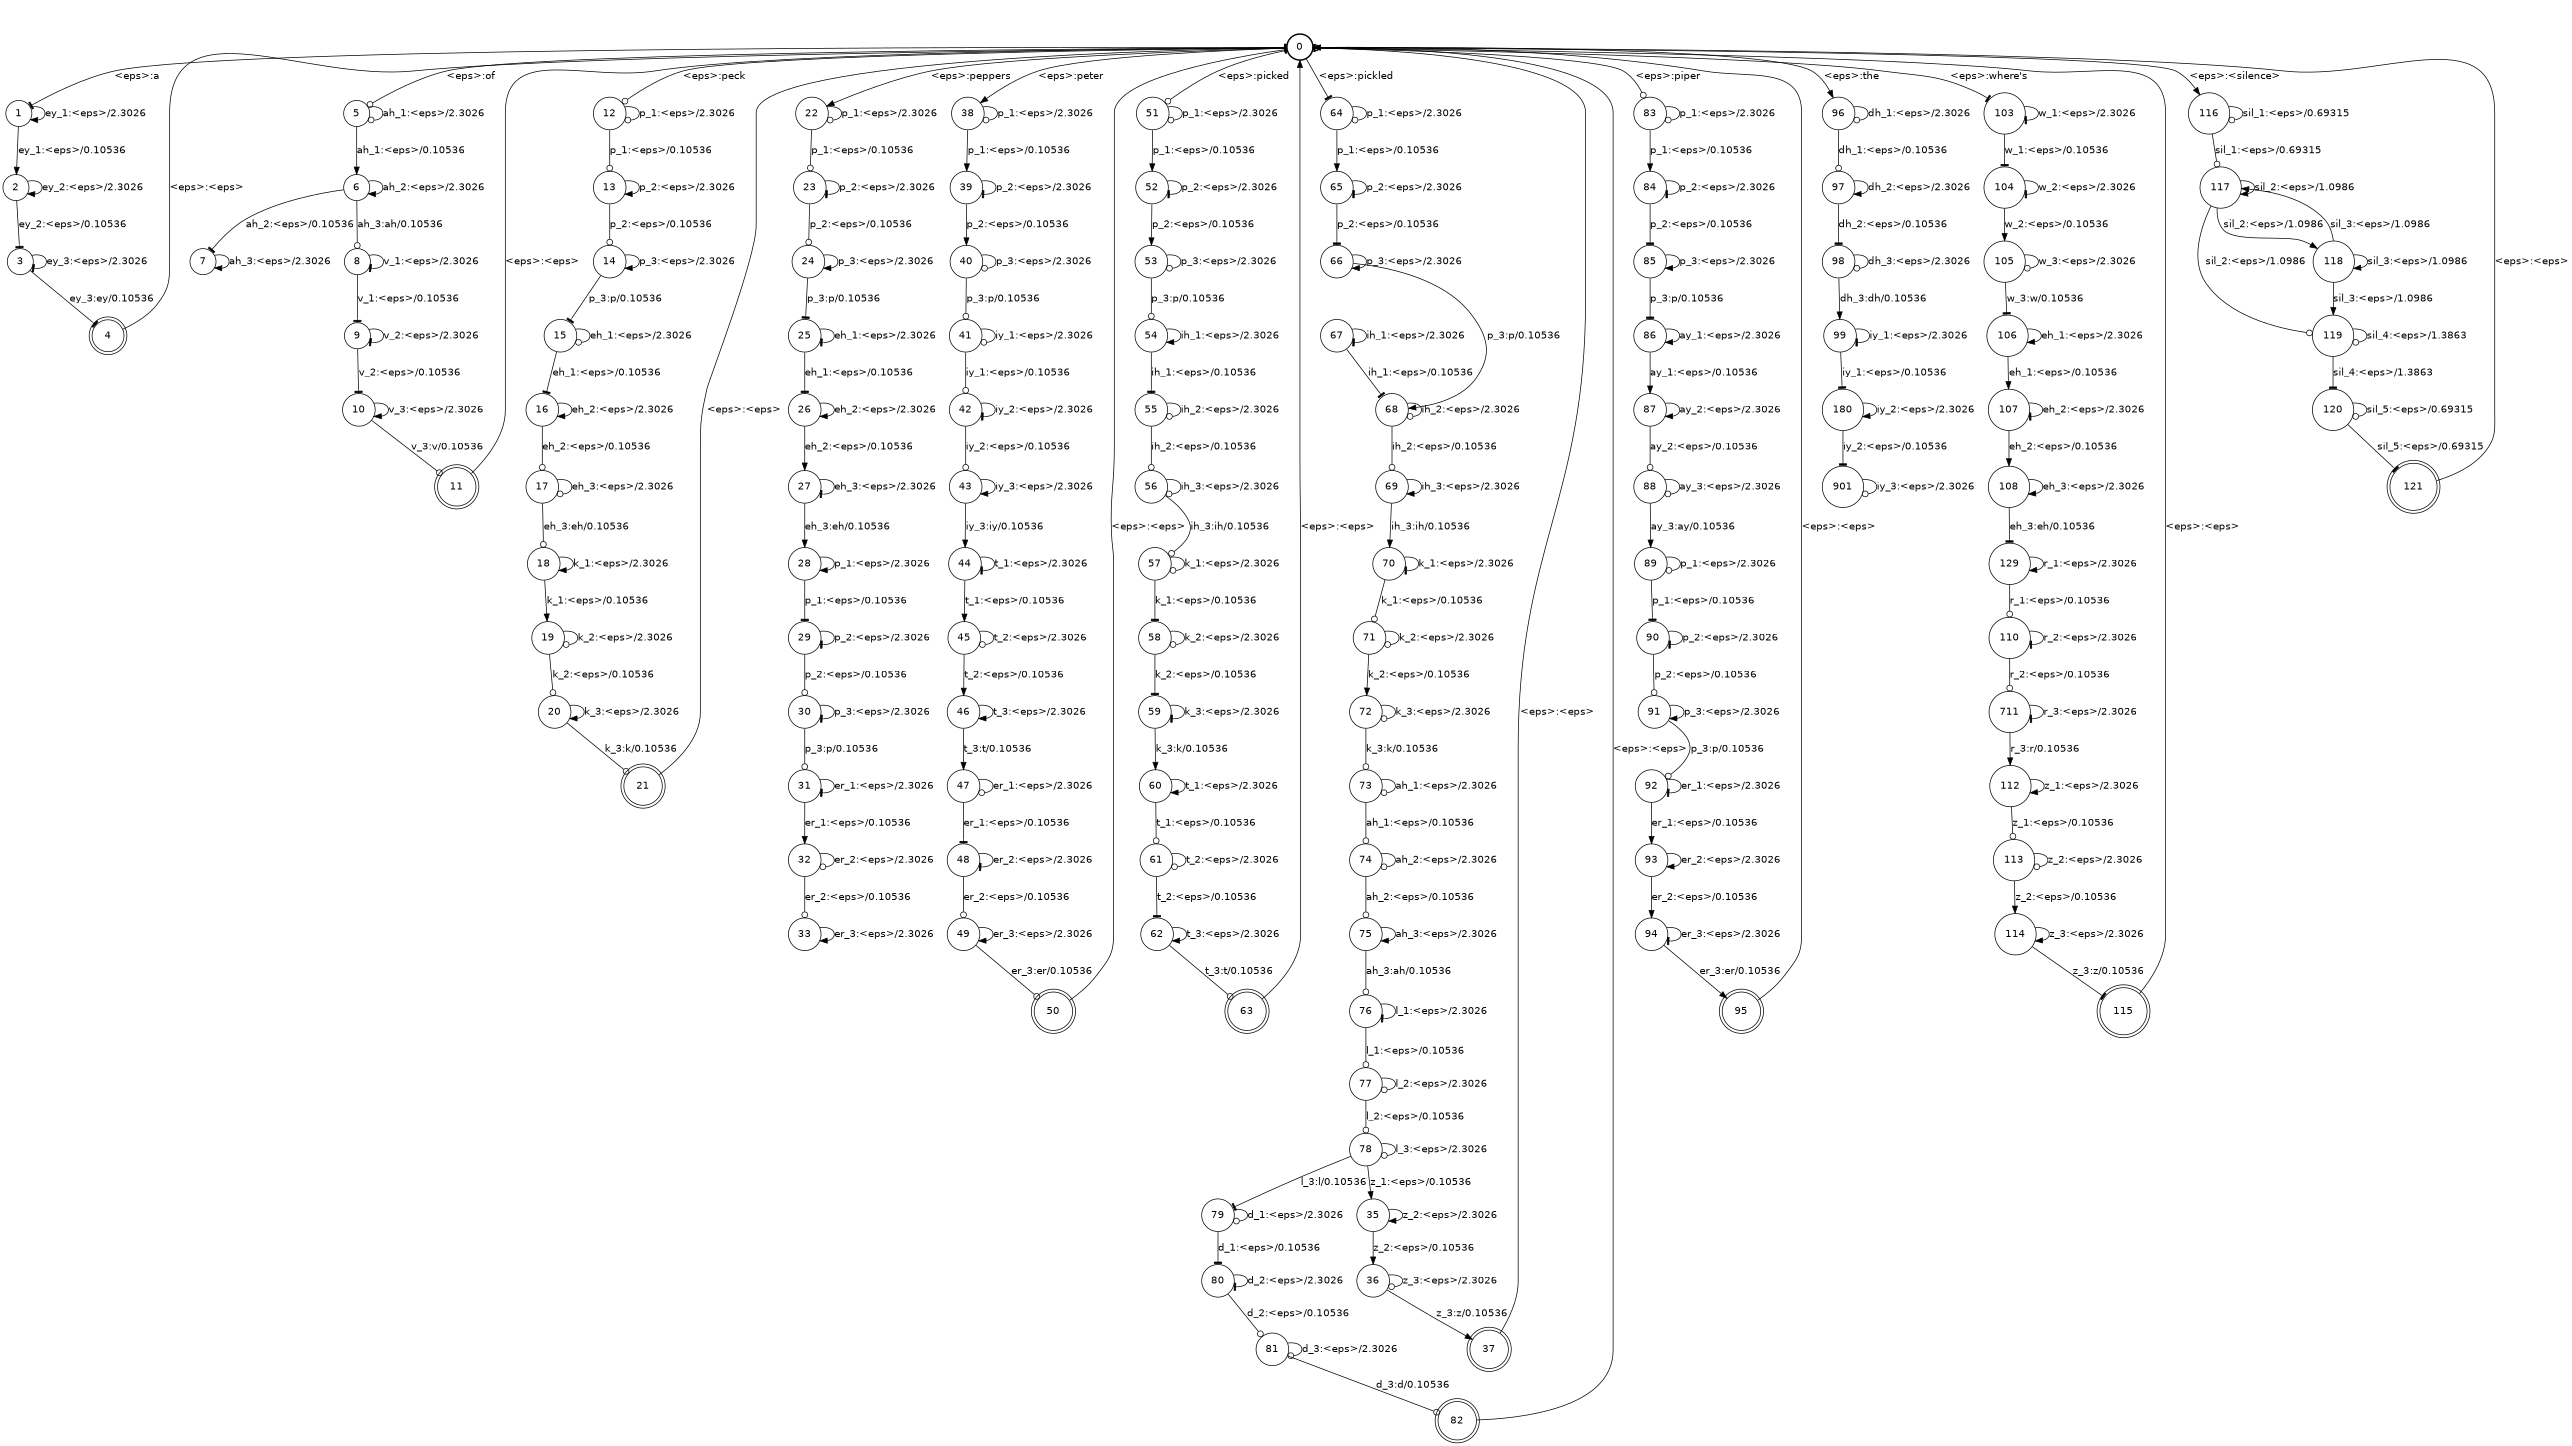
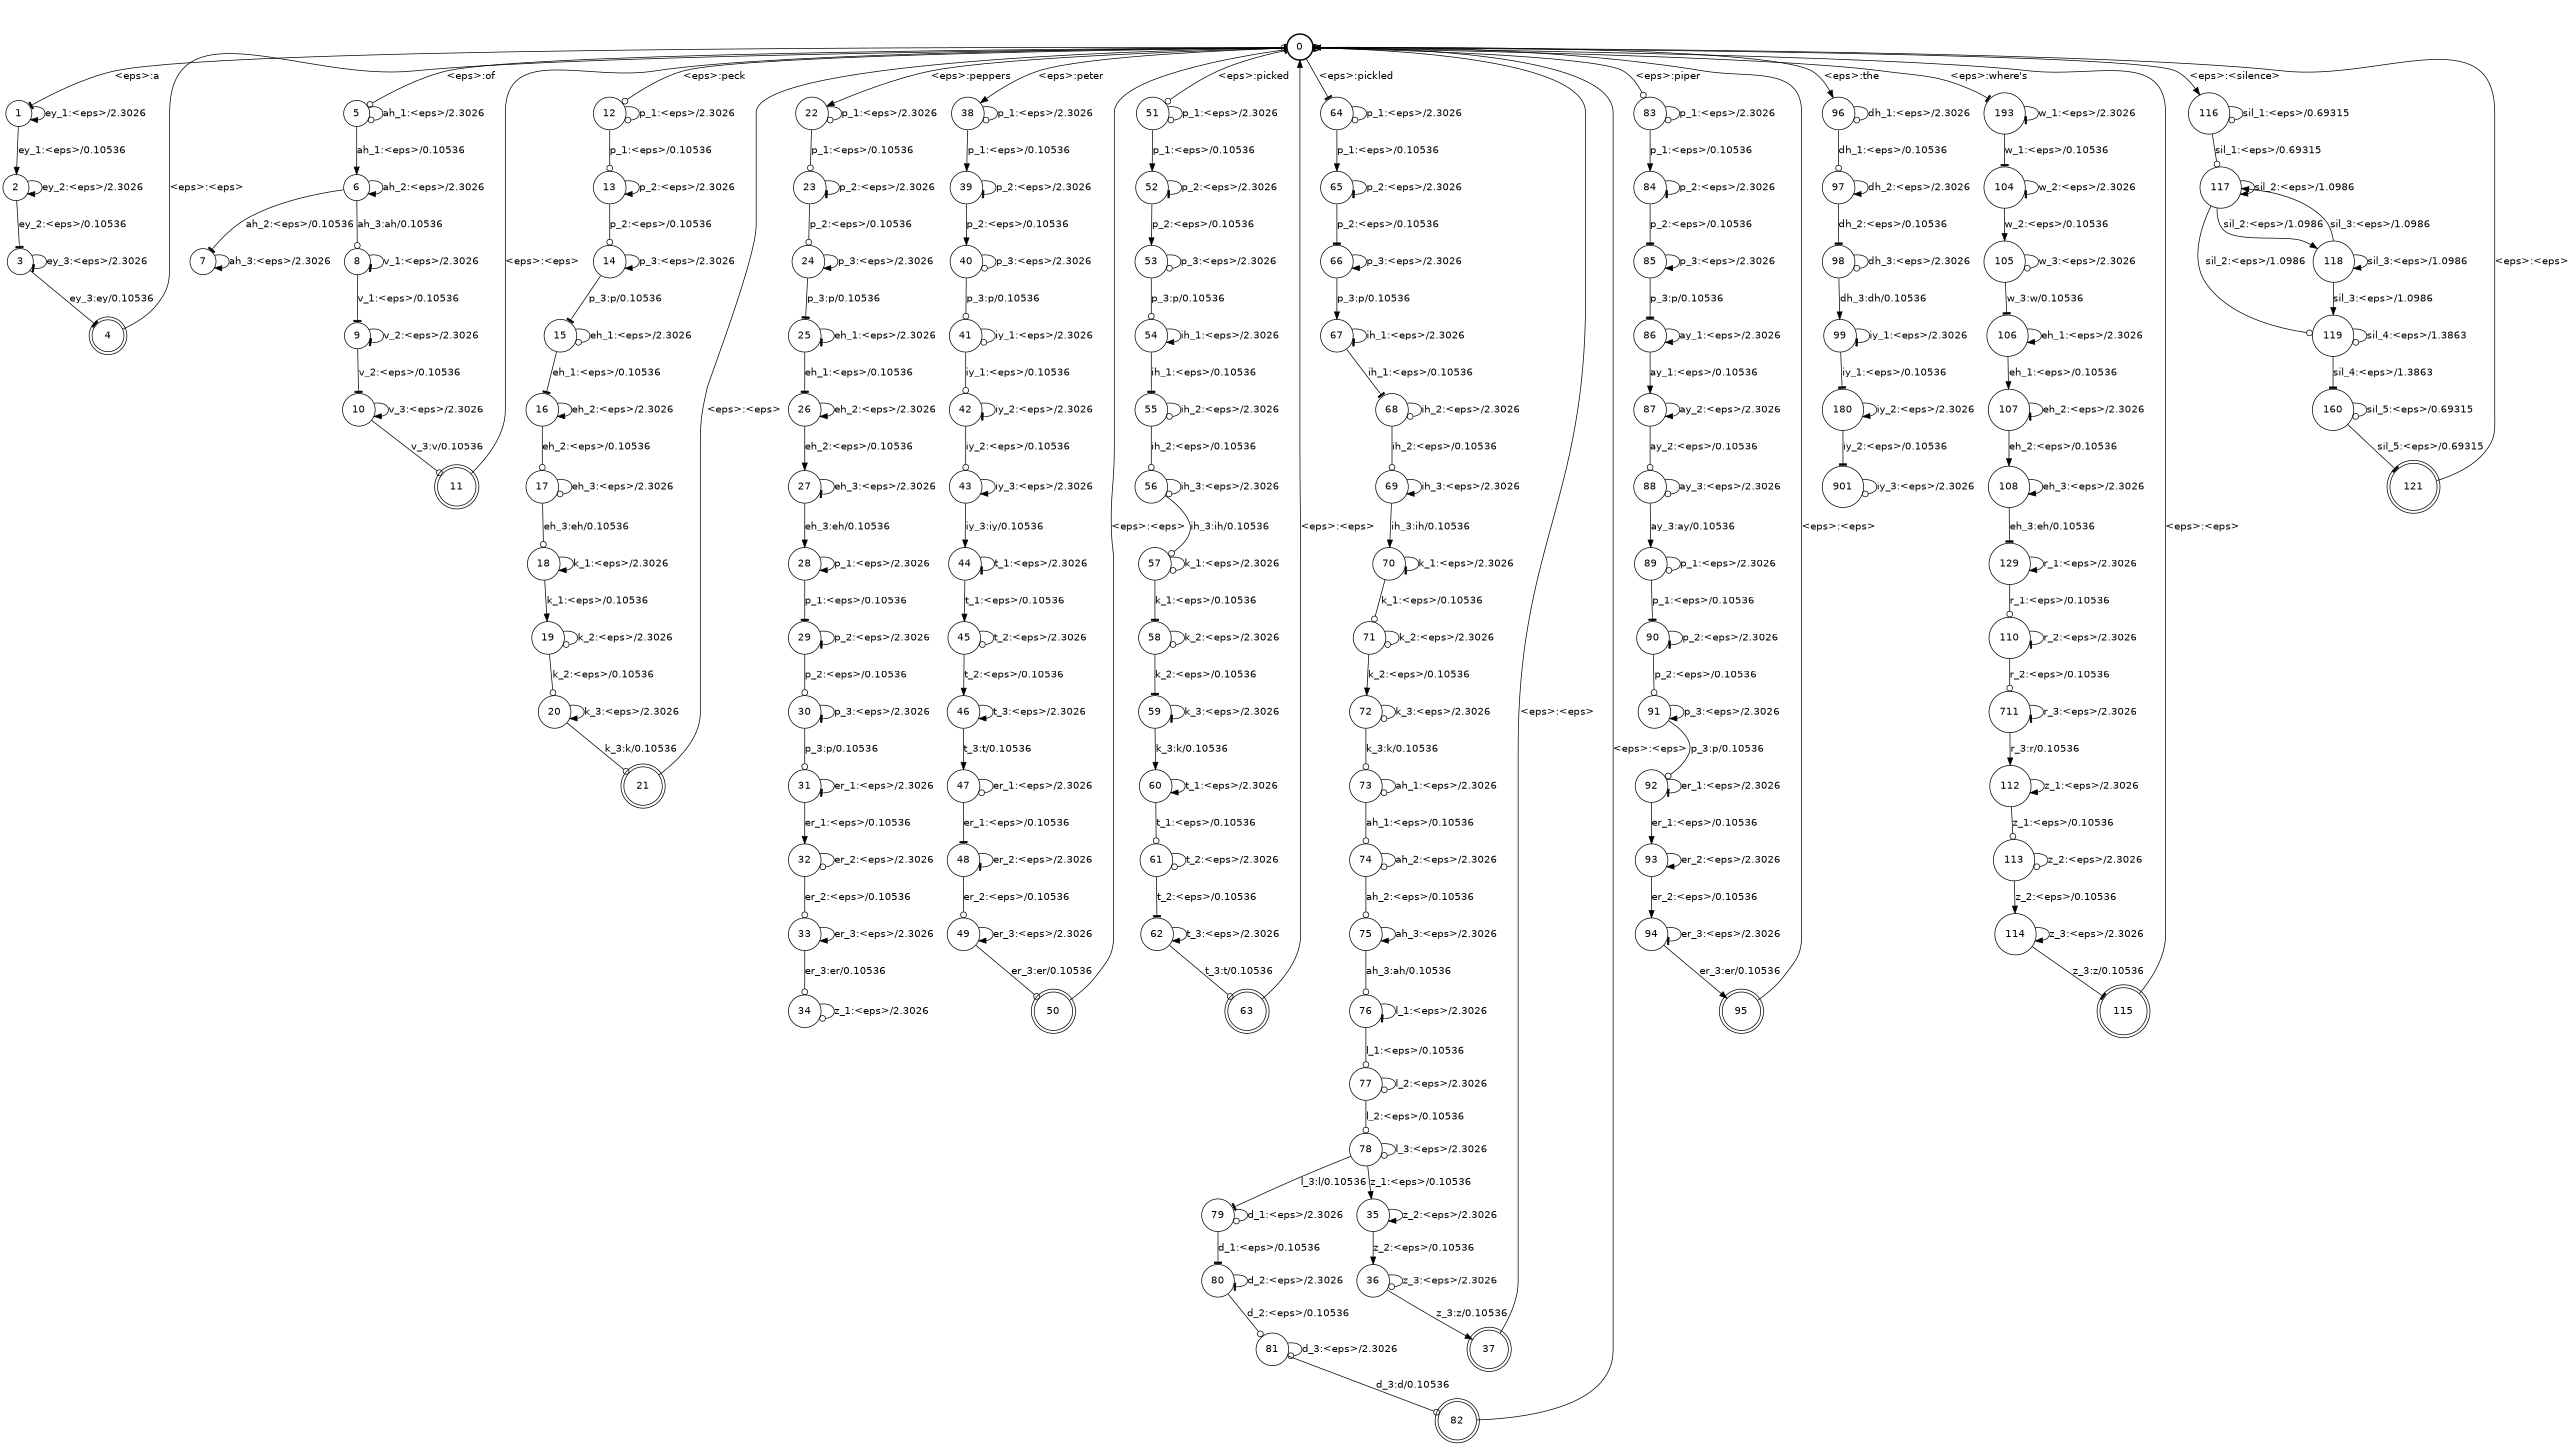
(666, 70) -> (666, 70)
(2005, 114) -> (2005, 114)
(1473, 317) -> (1337, 295)
(2333, 410) -> (2333, 410)
none -> (805, 1011)
